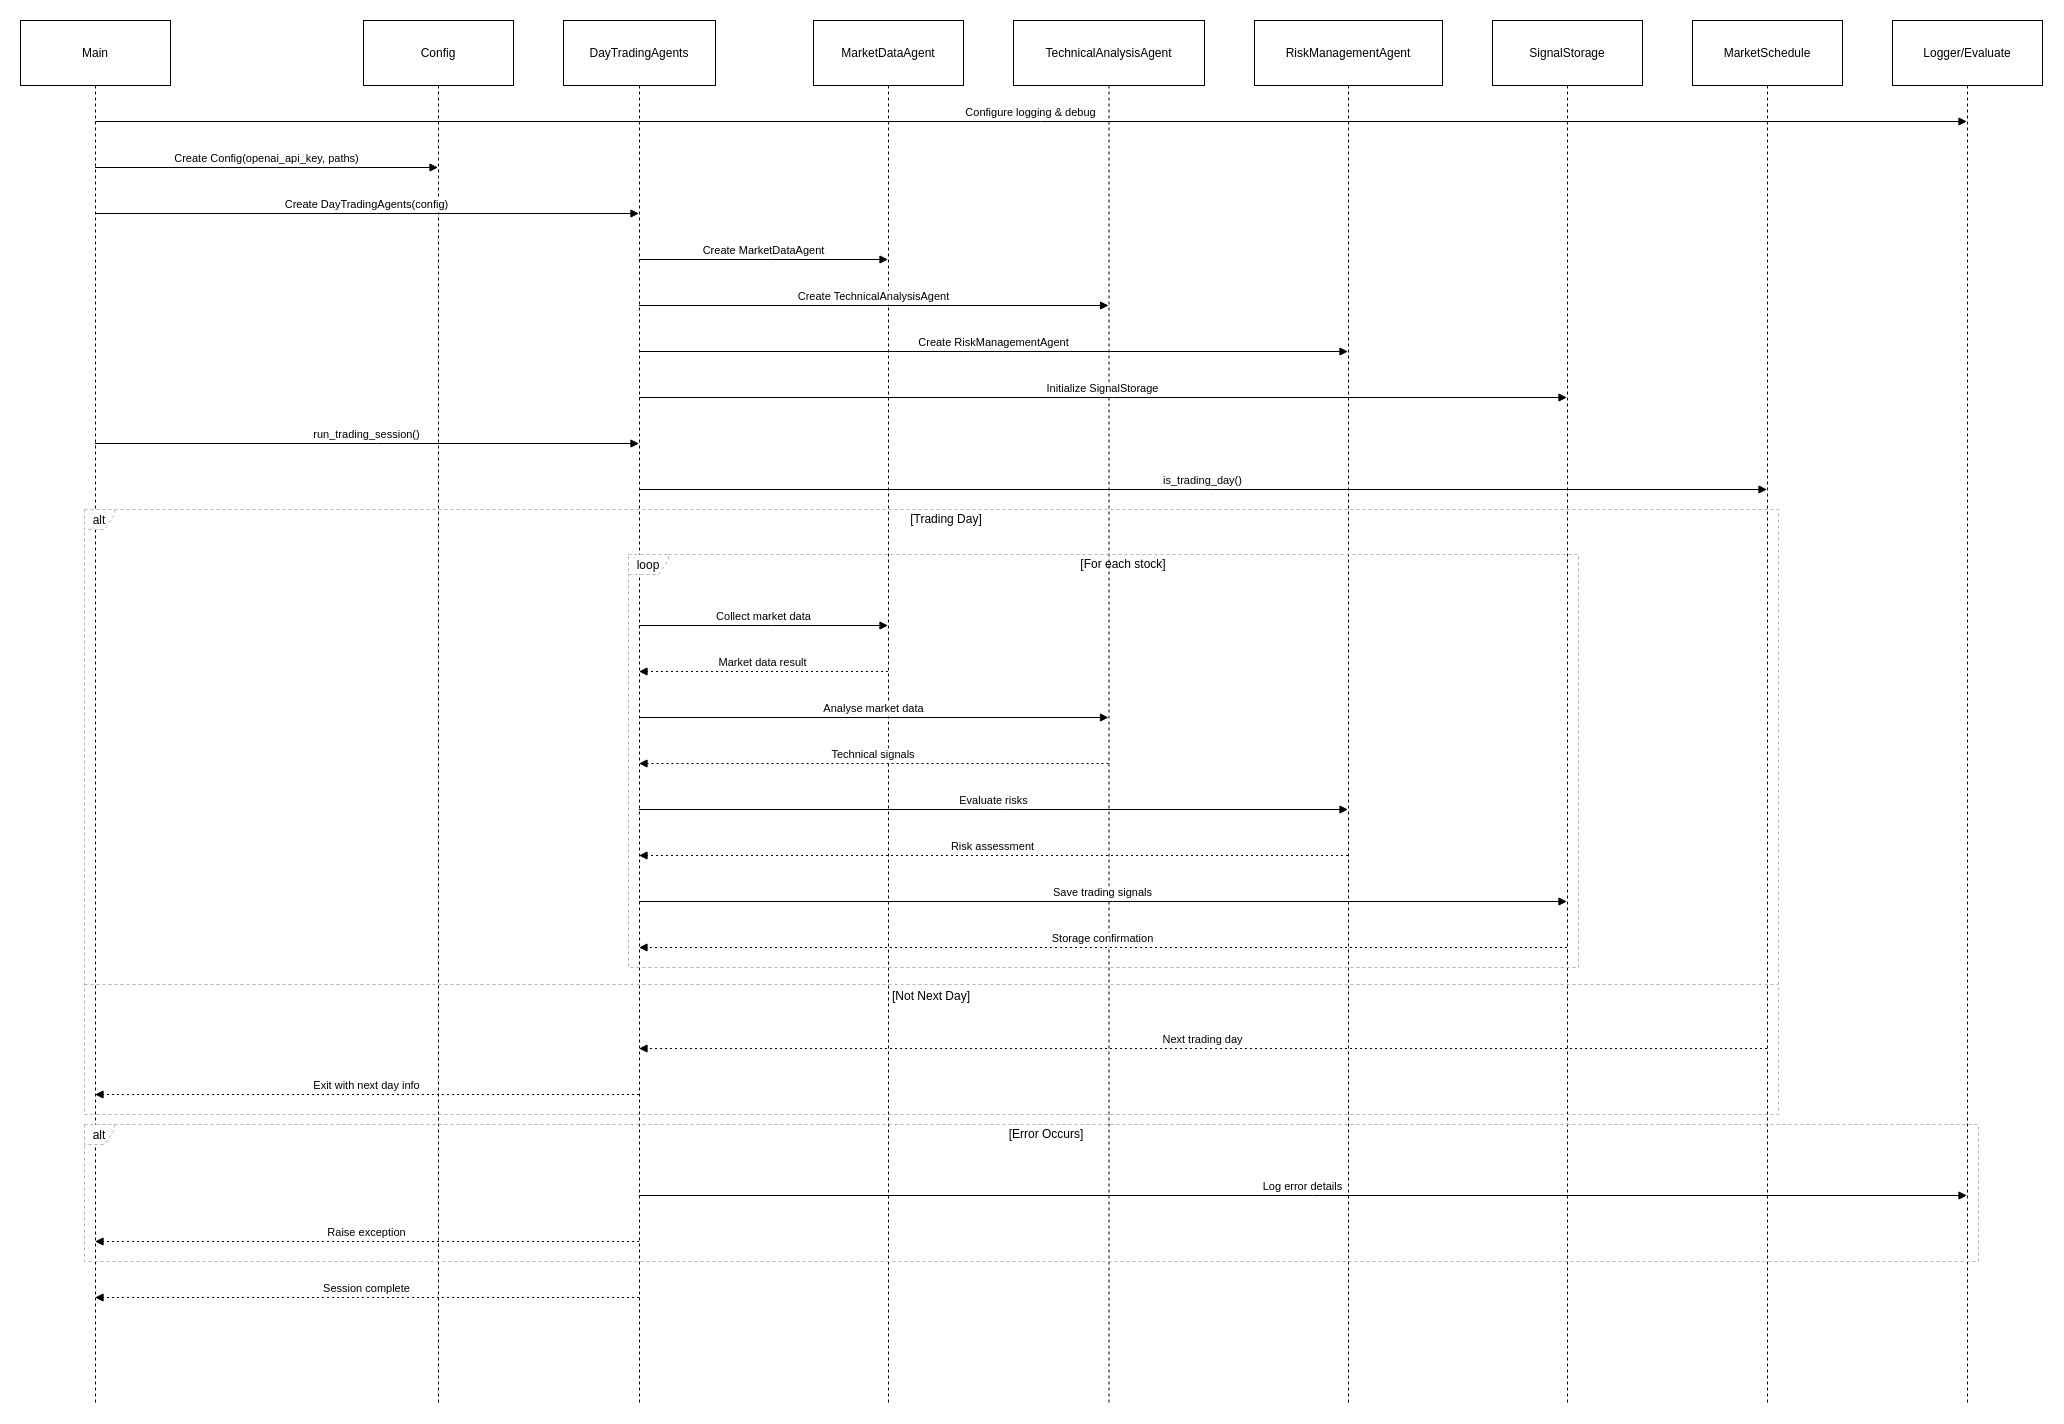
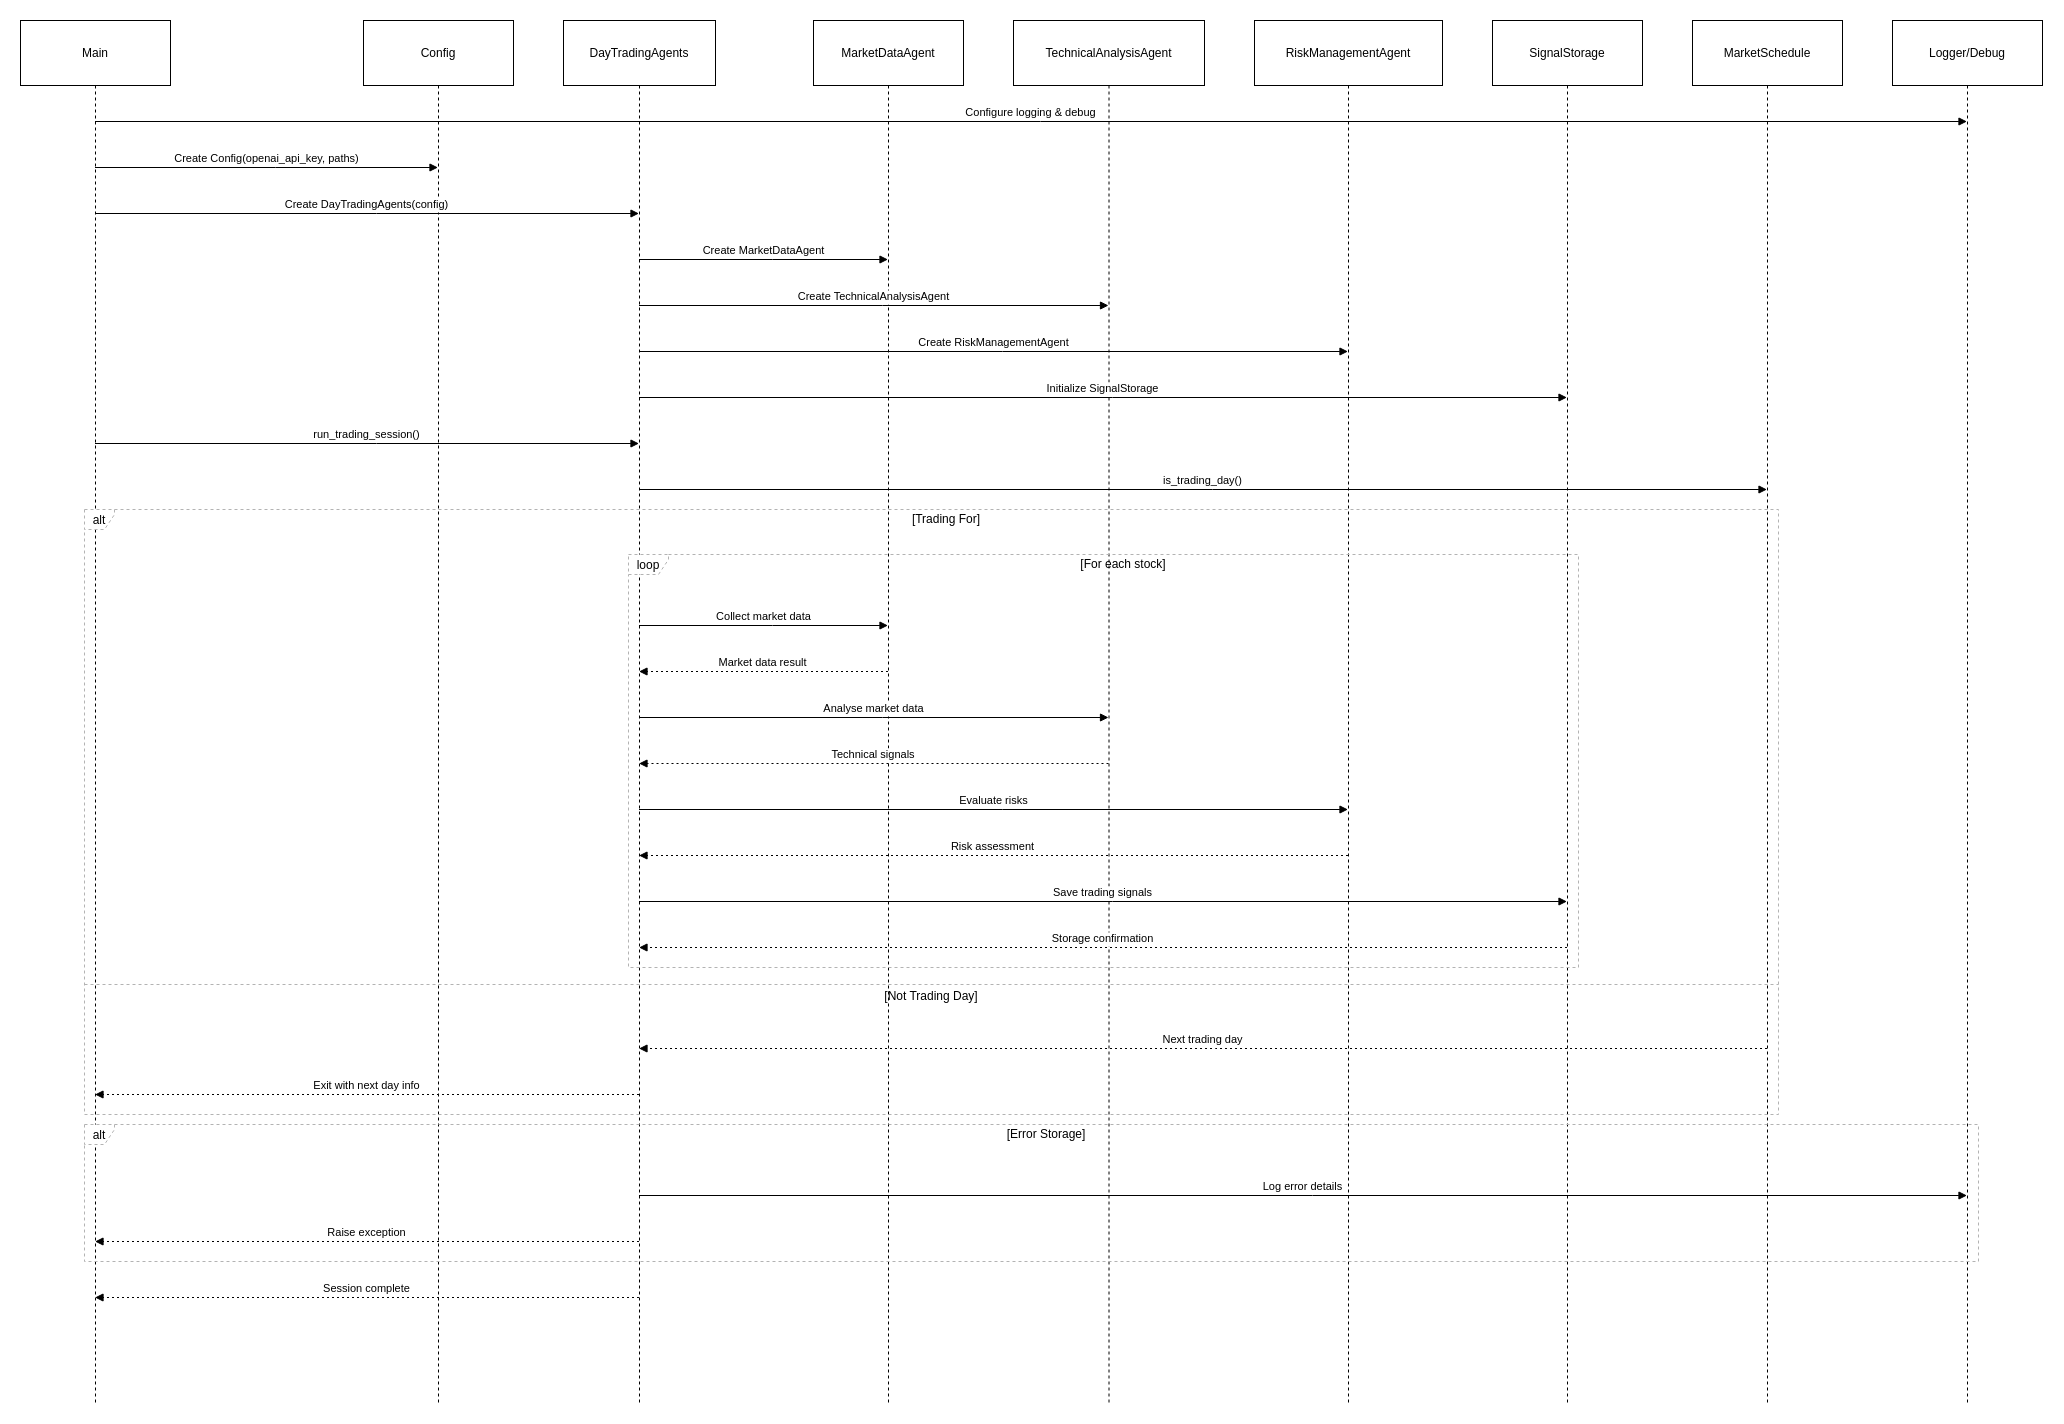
(1968, 54) -> (1968, 54)
(947, 520) -> (947, 520)
(932, 997) -> (932, 997)
(1047, 1135) -> (1047, 1135)
